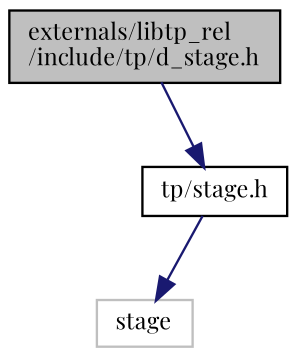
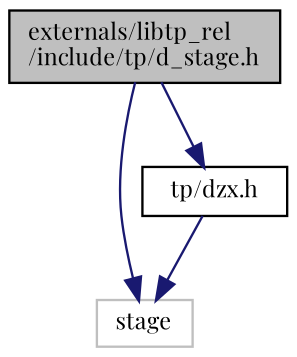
none -> (120, 180)
(215, 191) -> (215, 191)
